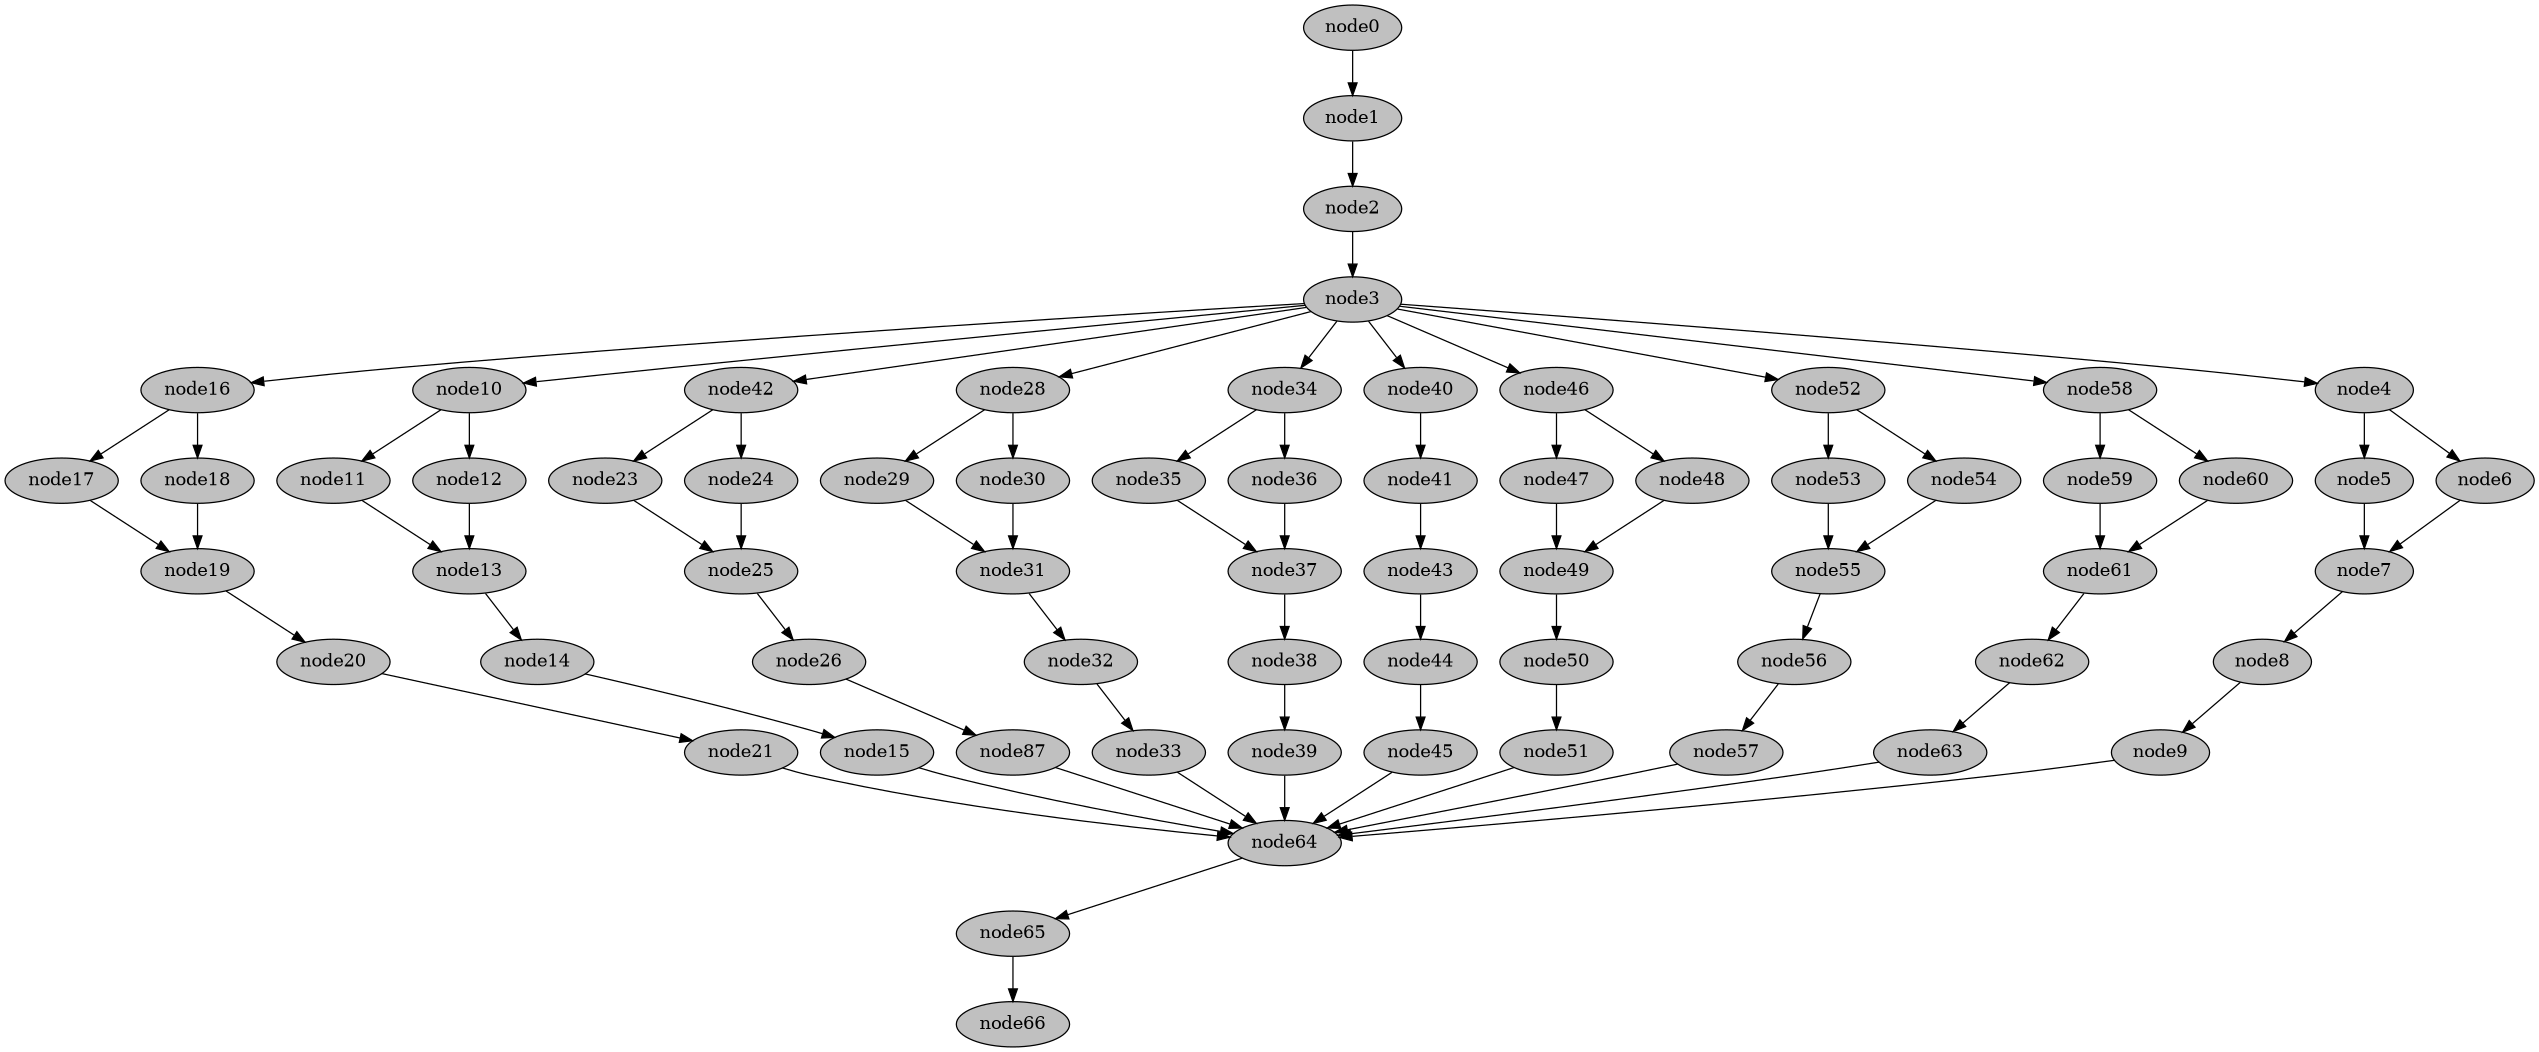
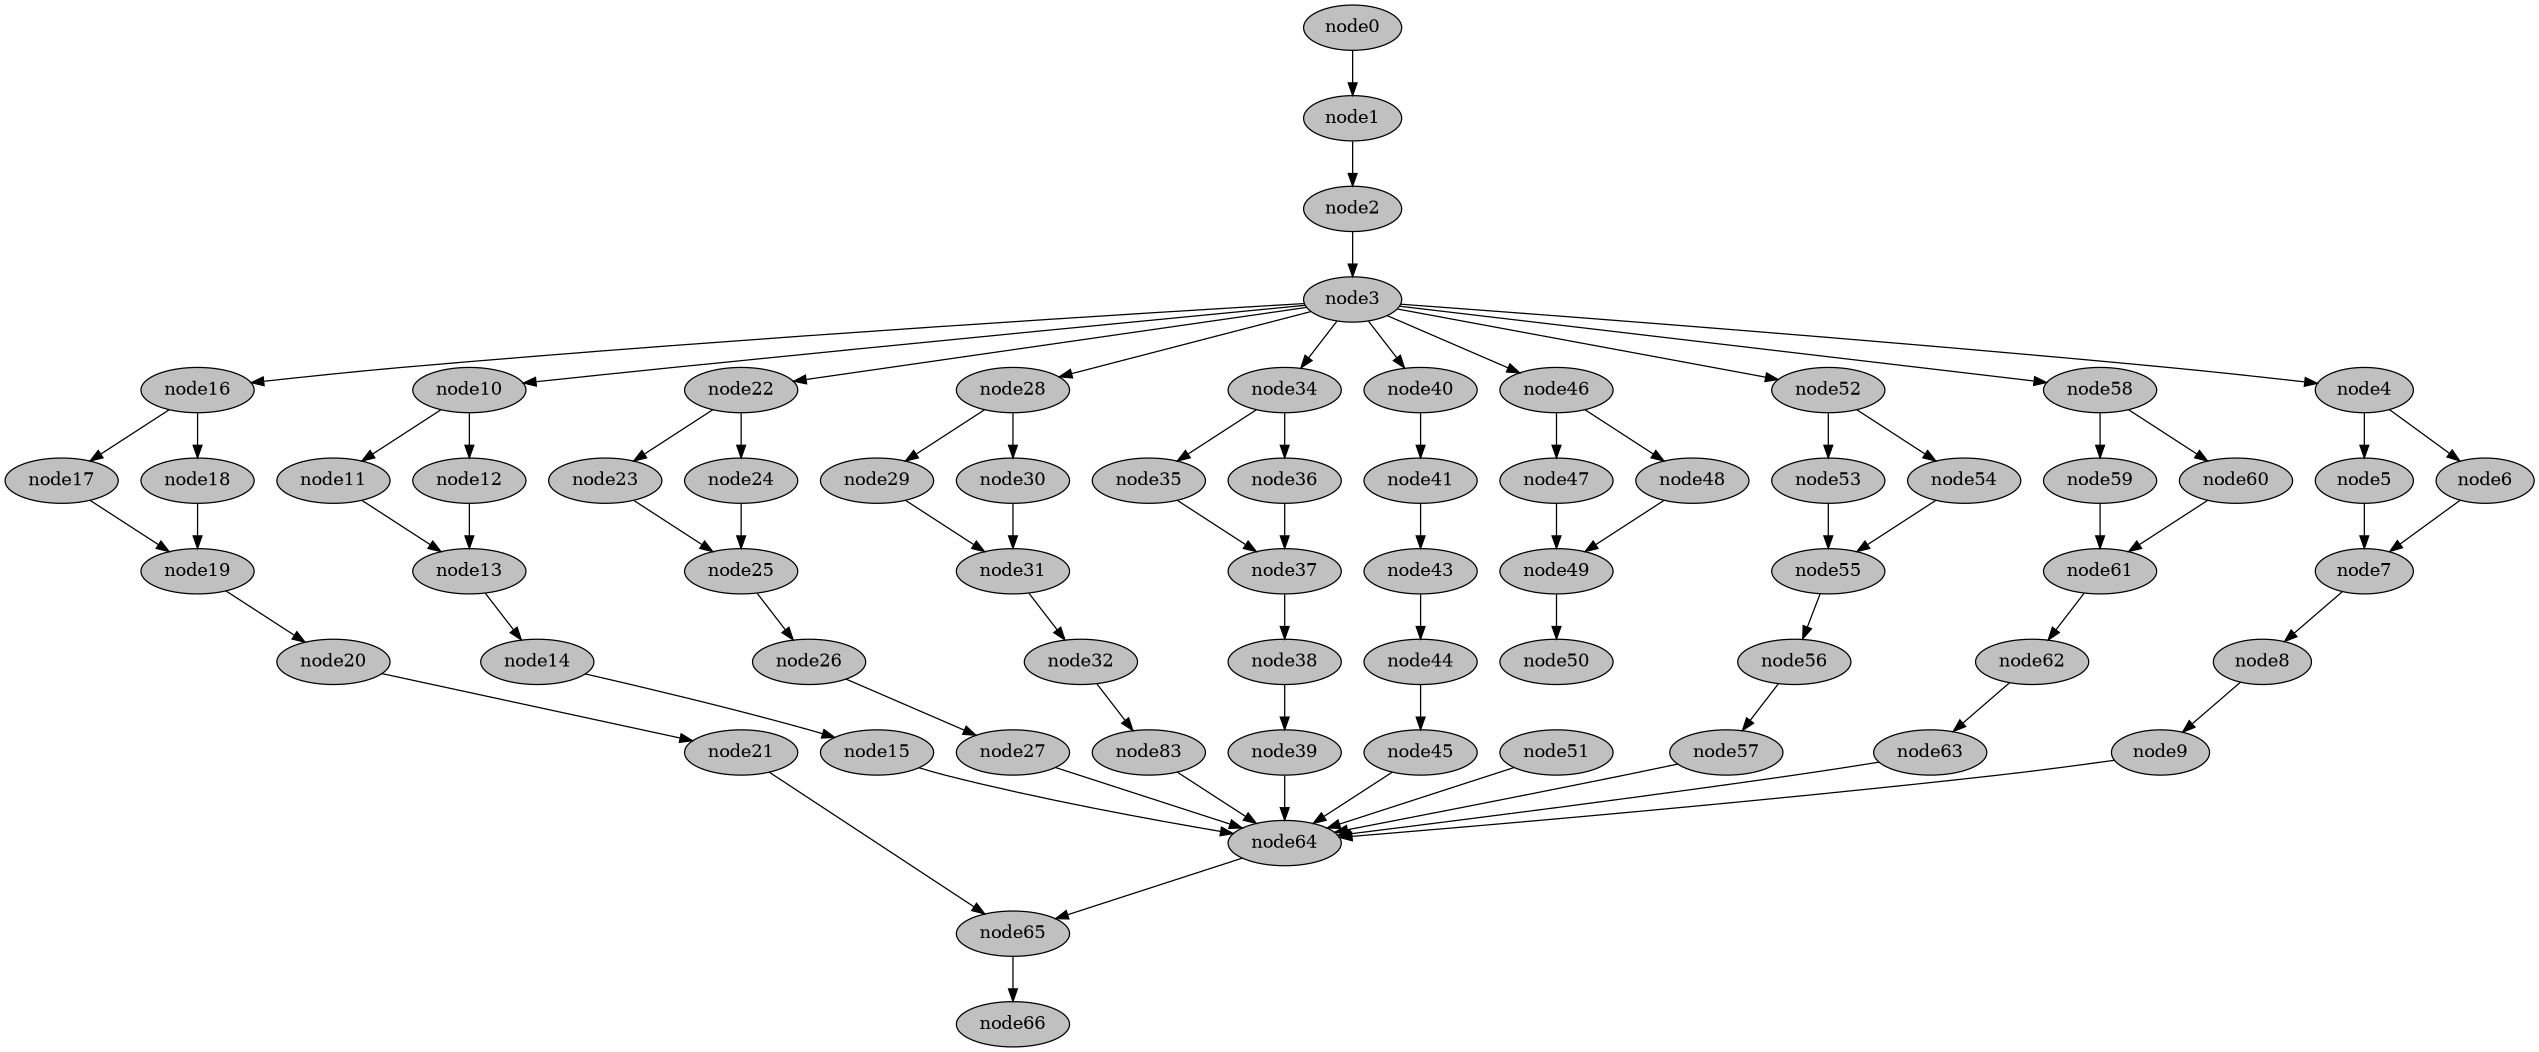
(741, 390) -> (741, 390)
(1557, 701) -> none
(1013, 752) -> (1013, 752)
(1149, 752) -> (1149, 752)
(999, 809) -> (872, 839)
